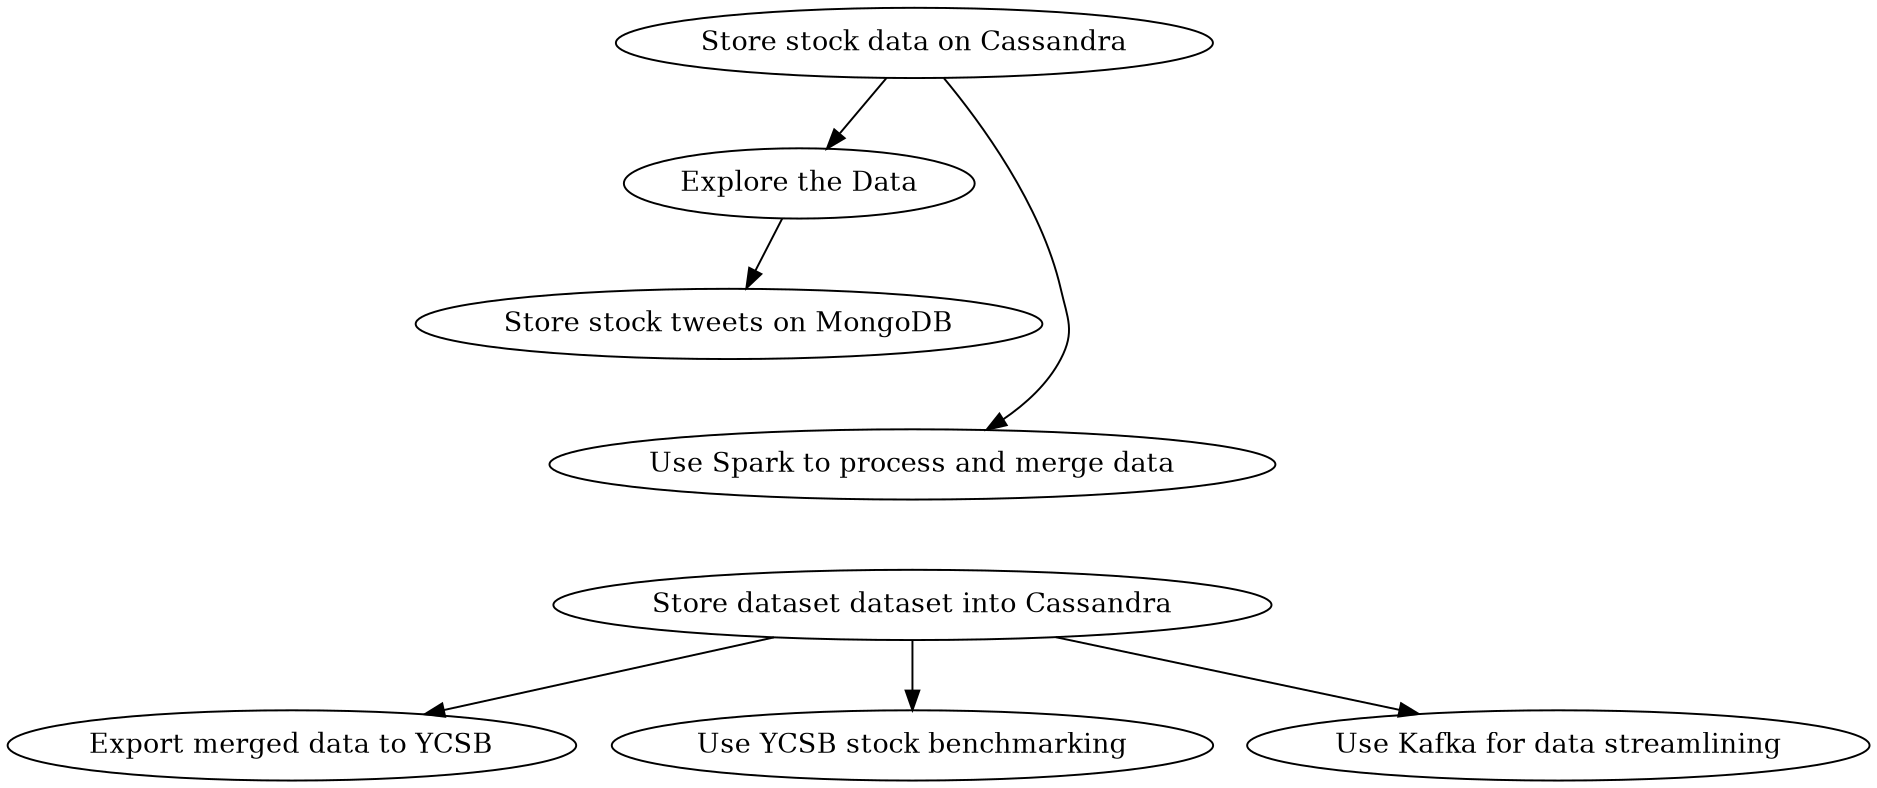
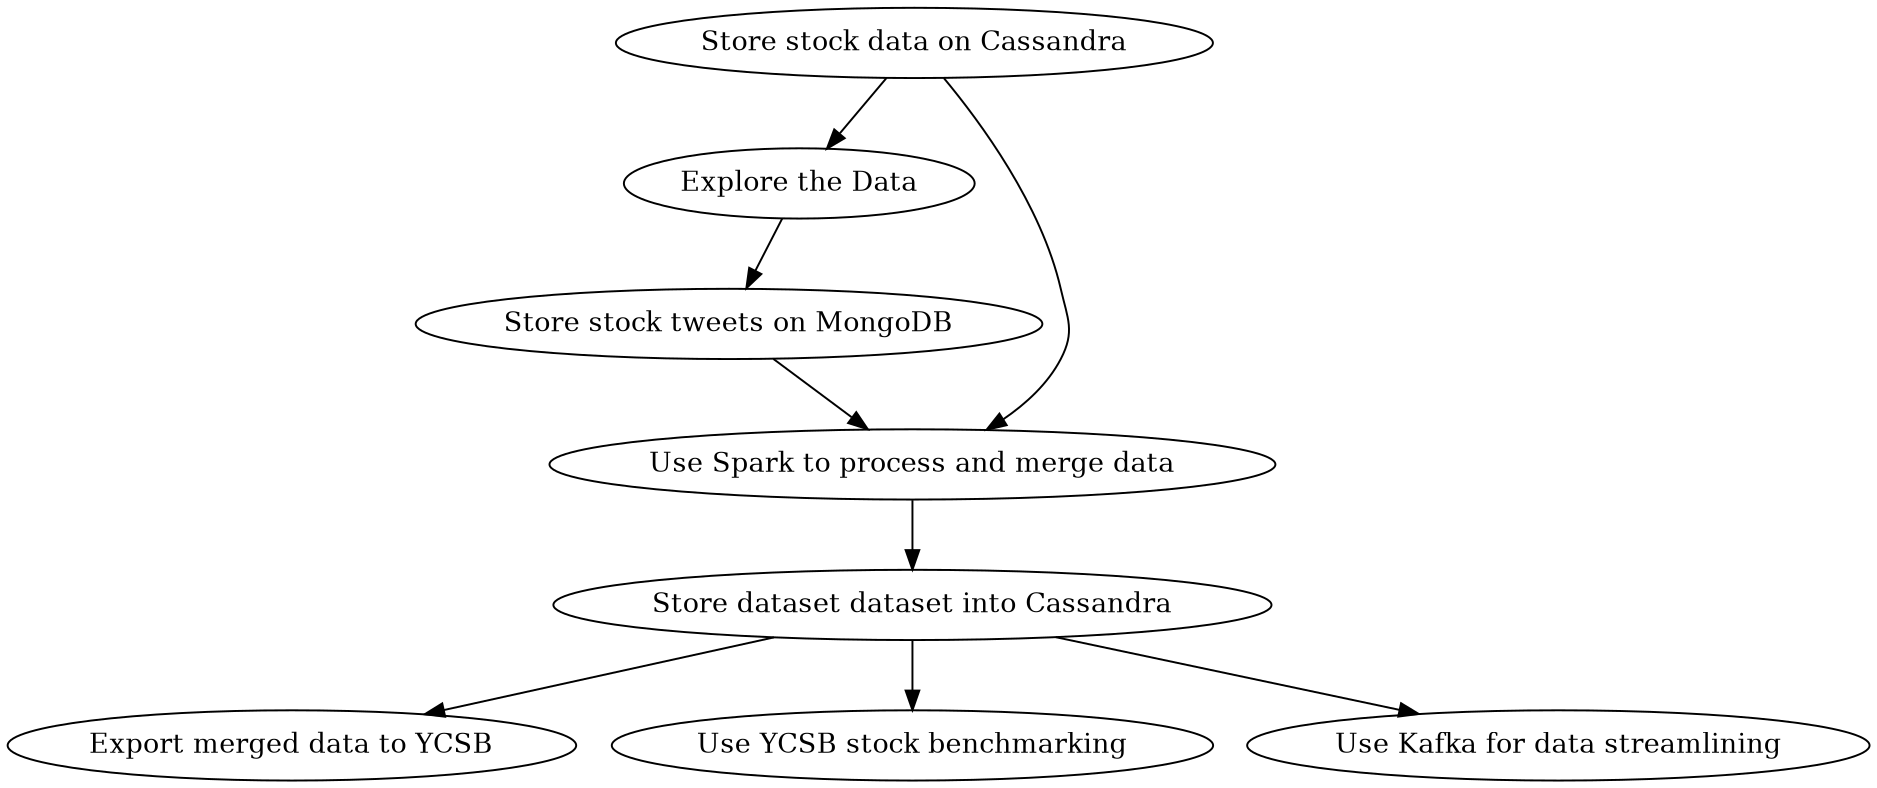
none -> (813, 388)
none -> (912, 525)
